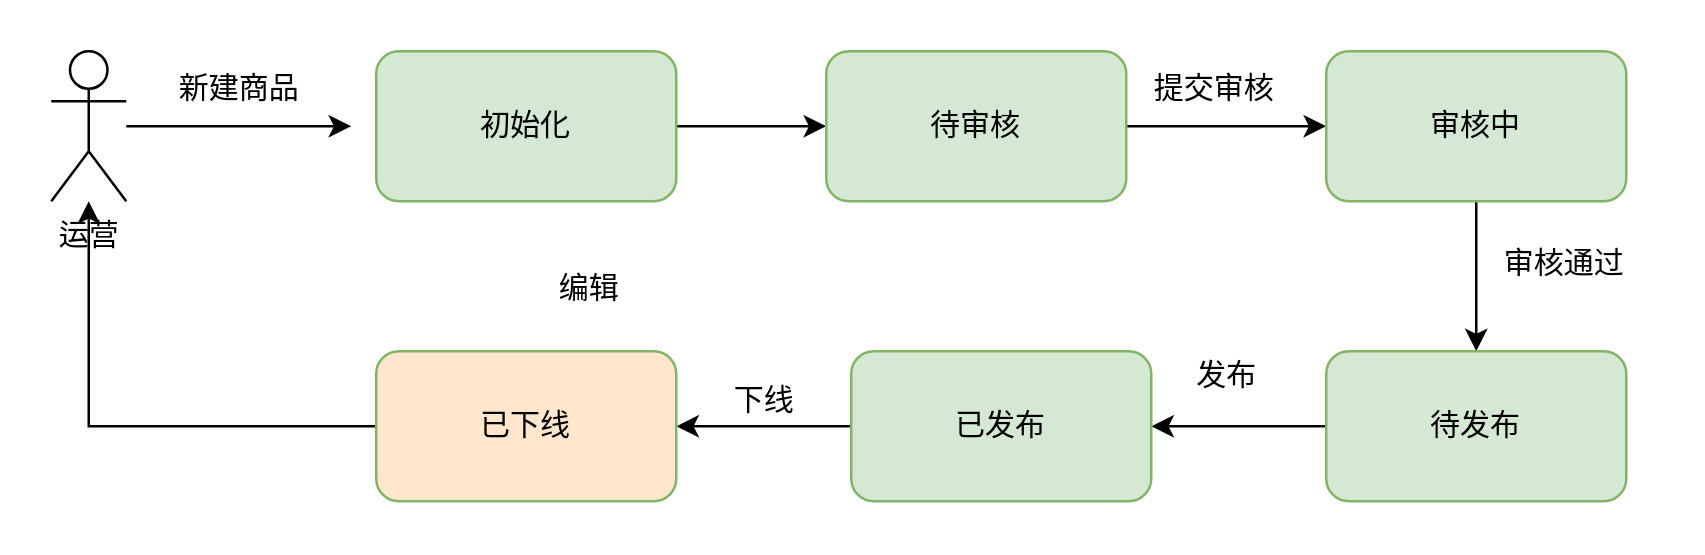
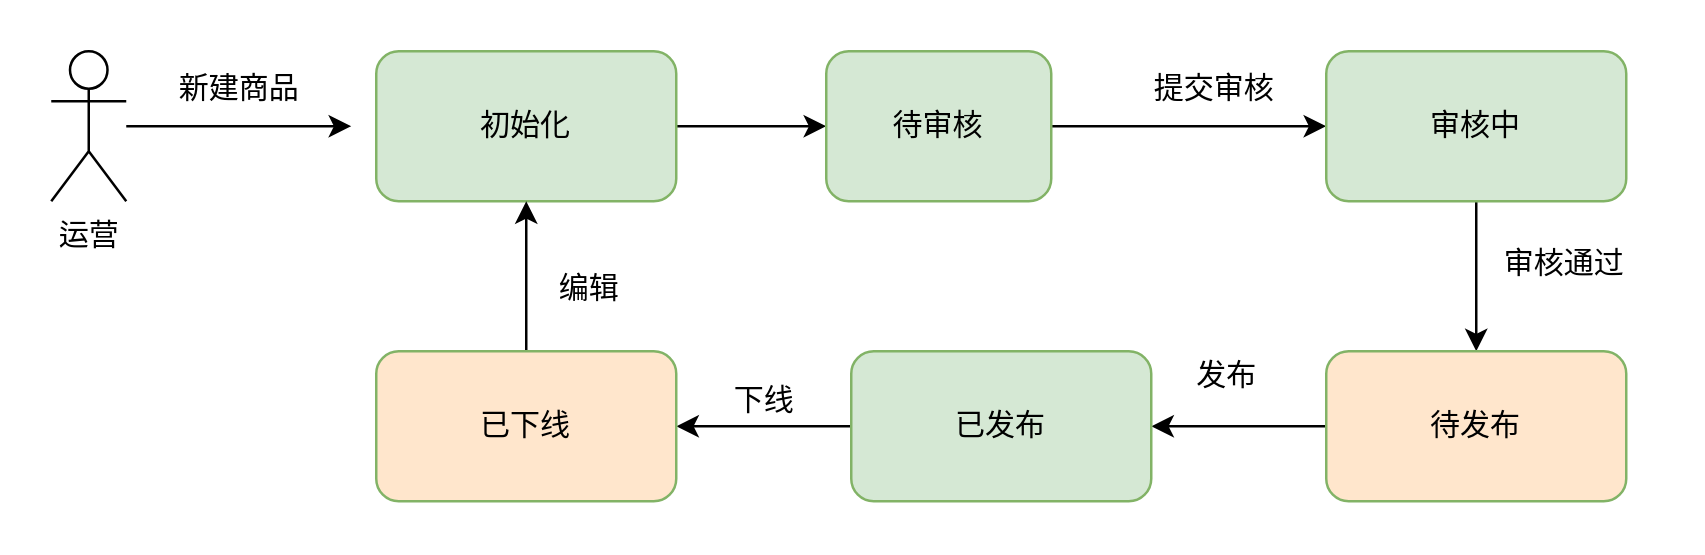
(976, 126) -> (939, 126)
(128, 426) -> (526, 284)
(1476, 426) -> (1476, 426)
